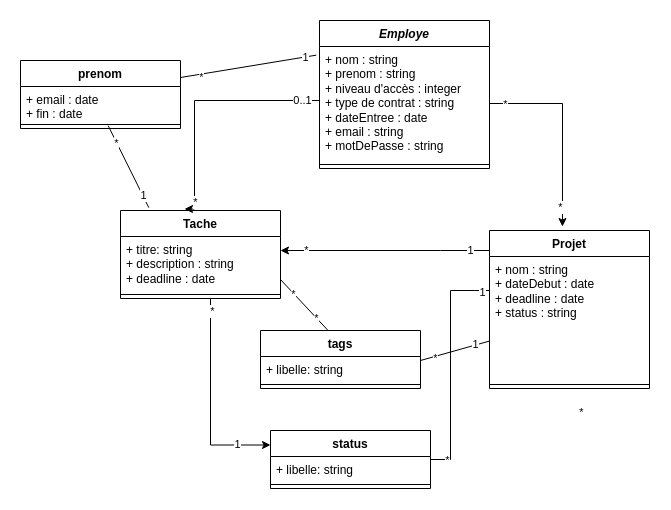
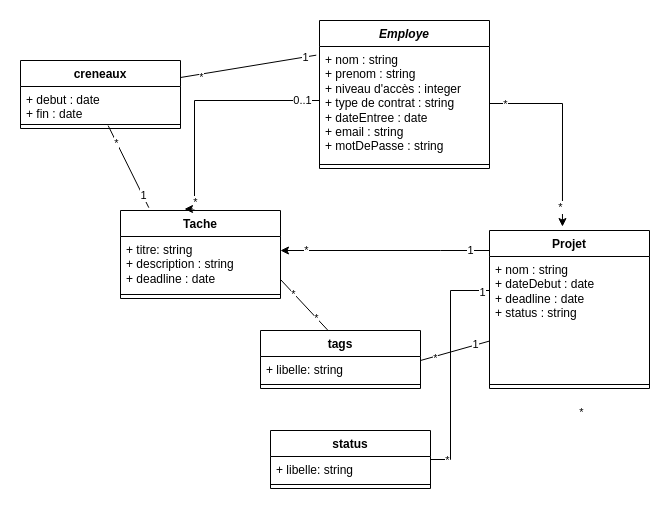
(101, 75) -> (101, 75)
(64, 108) -> (67, 108)
(211, 399) -> none
